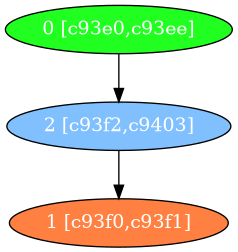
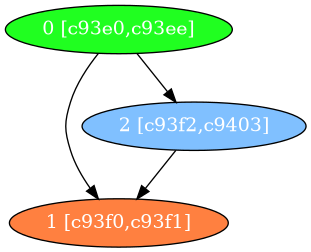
none -> (66, 119)
